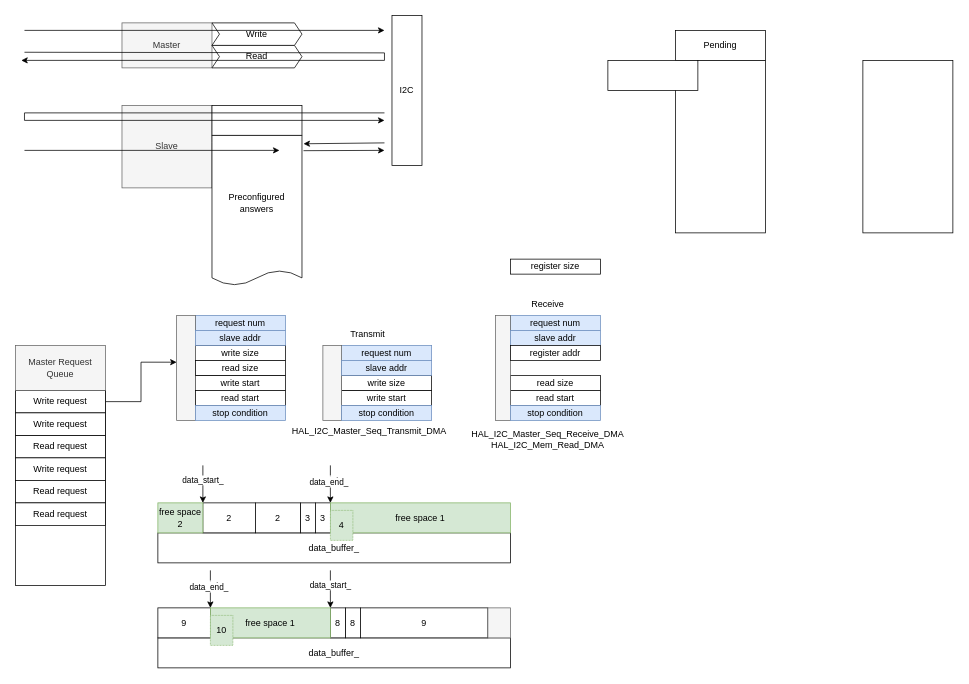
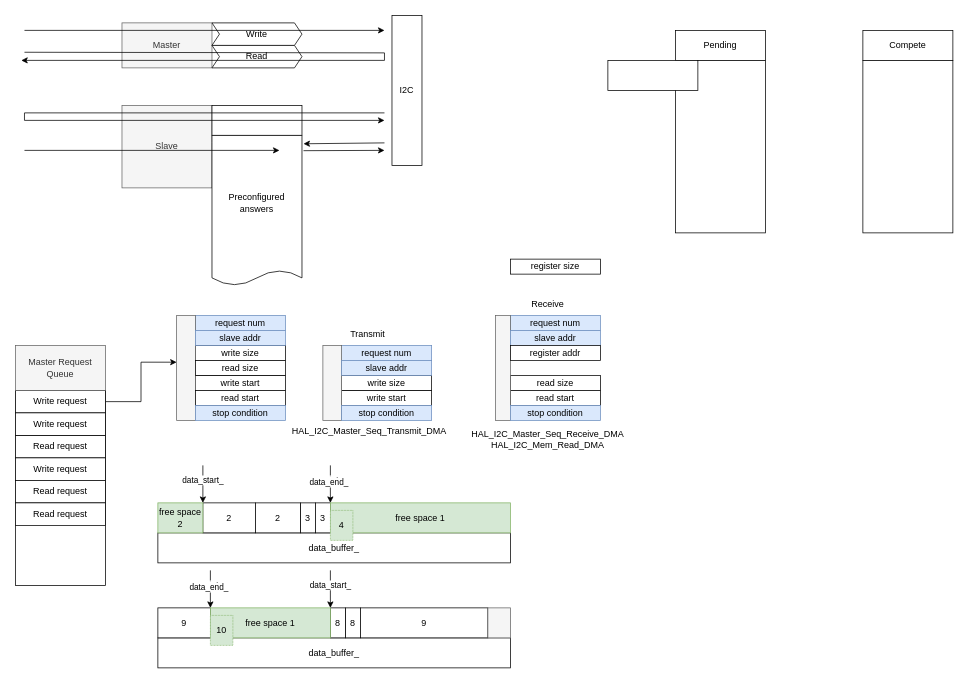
none -> (908, 45)
